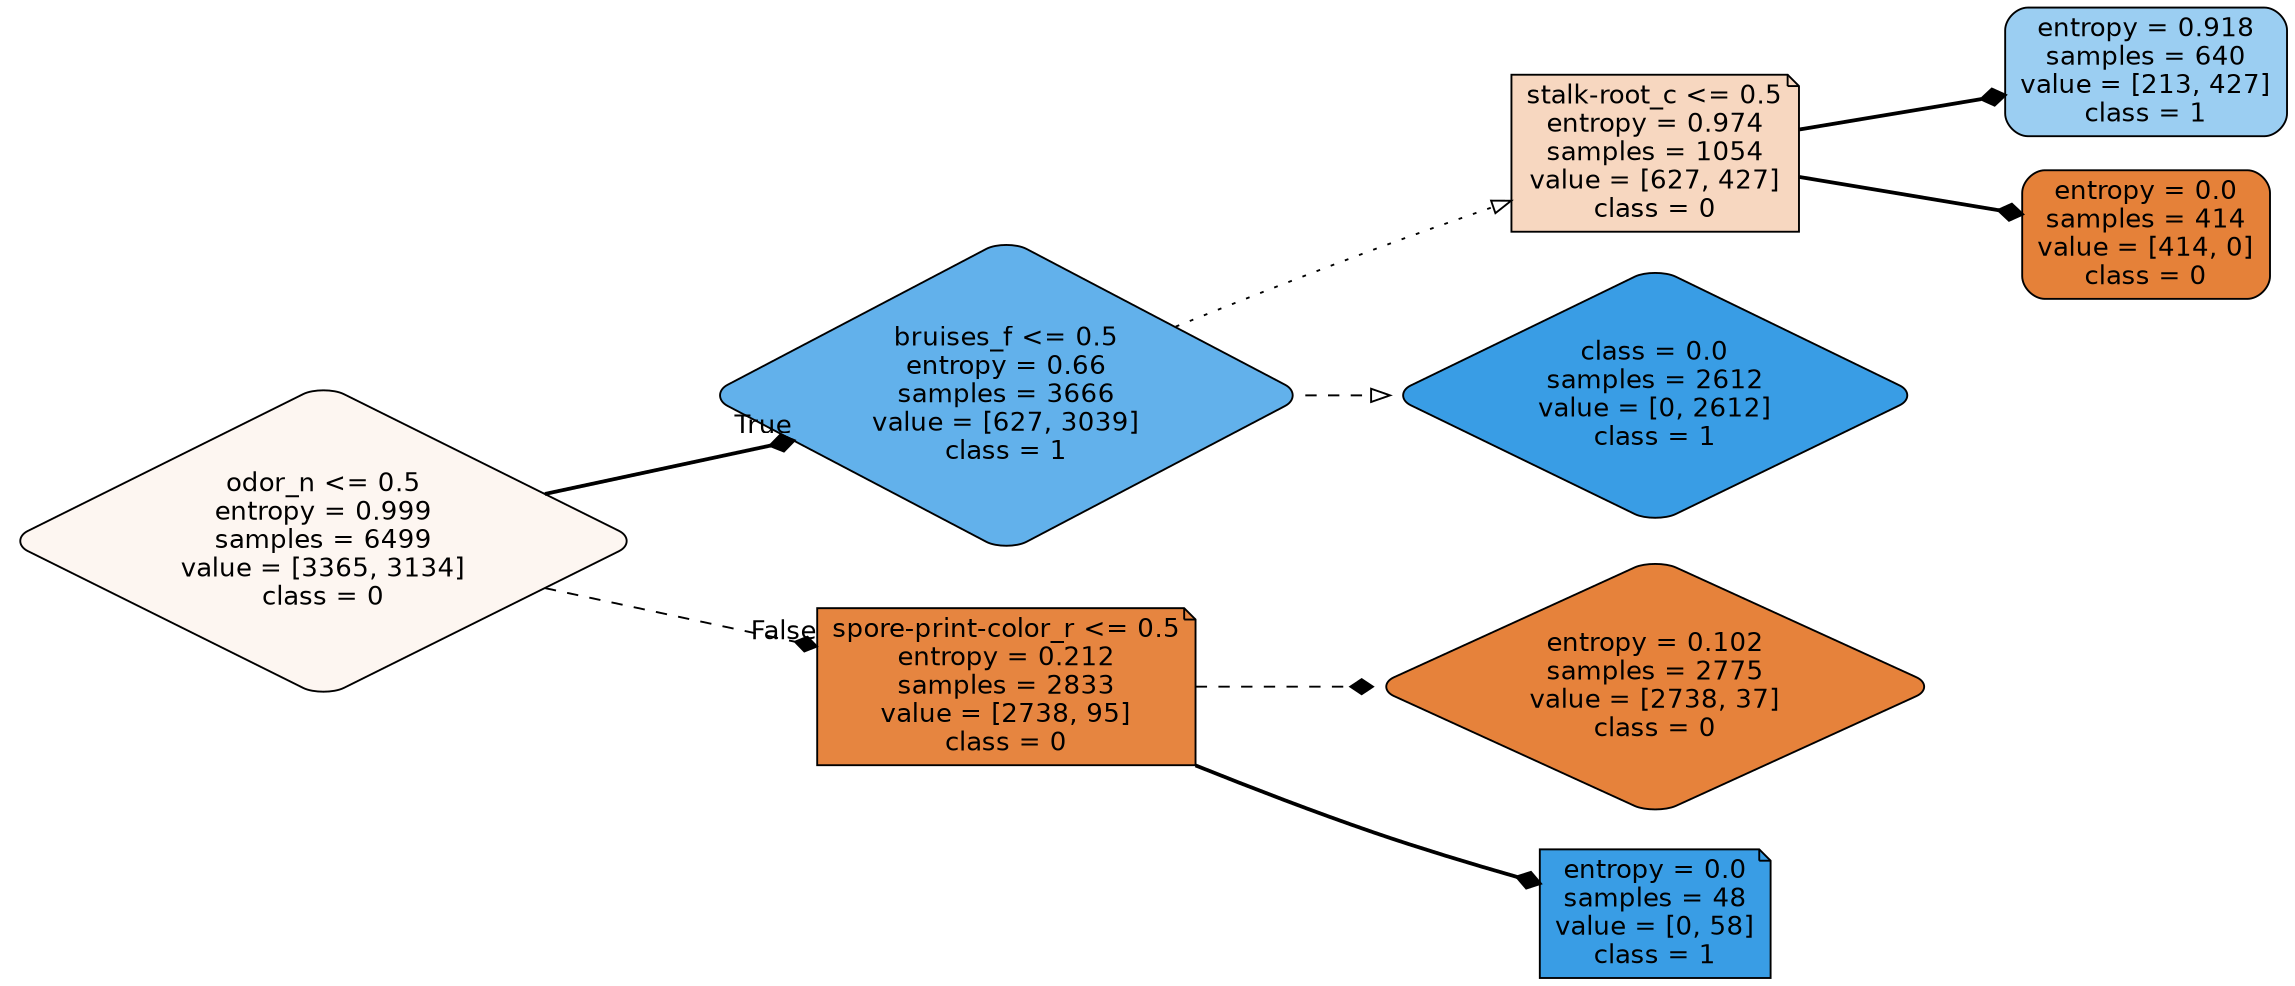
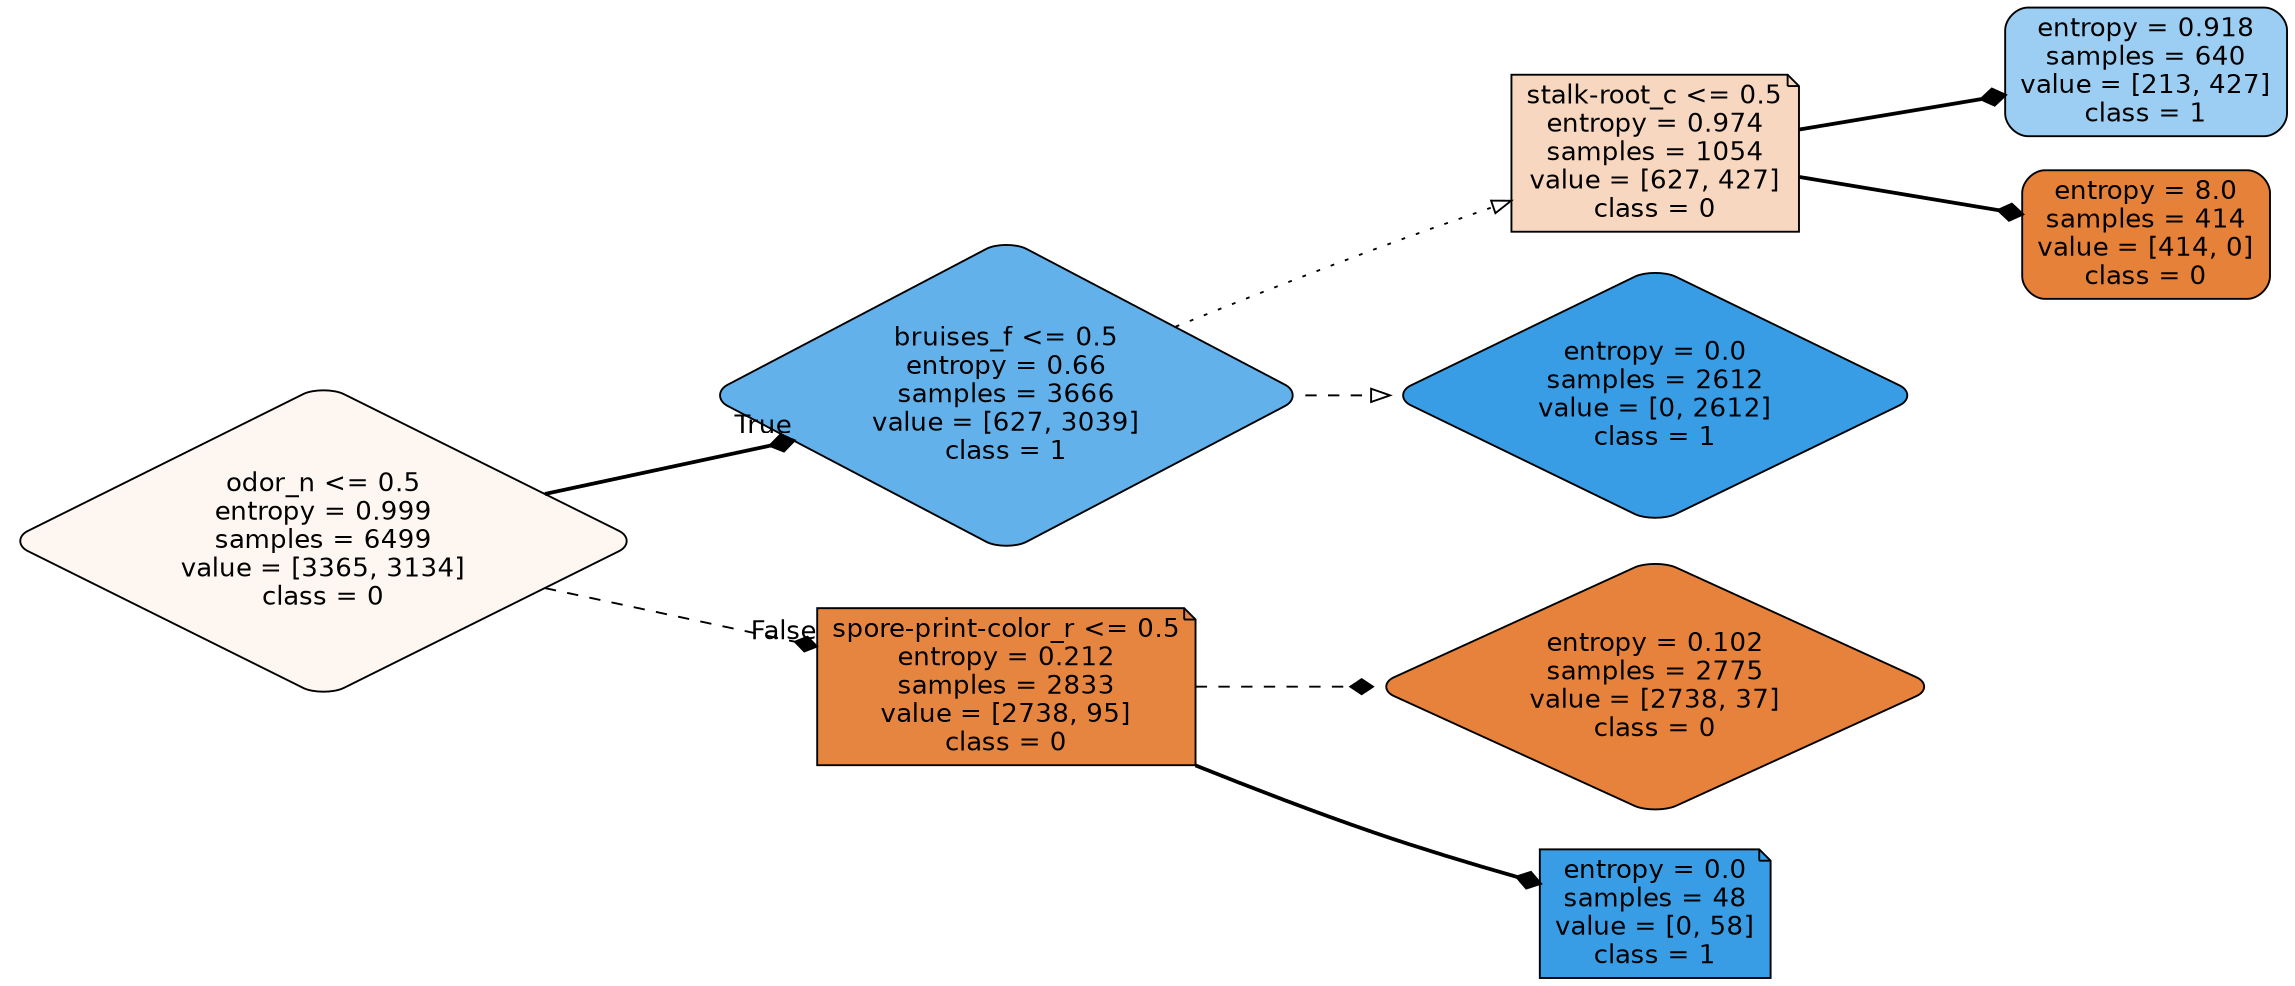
(2146, 235) -> (2146, 235)
(1655, 395) -> (1655, 395)
